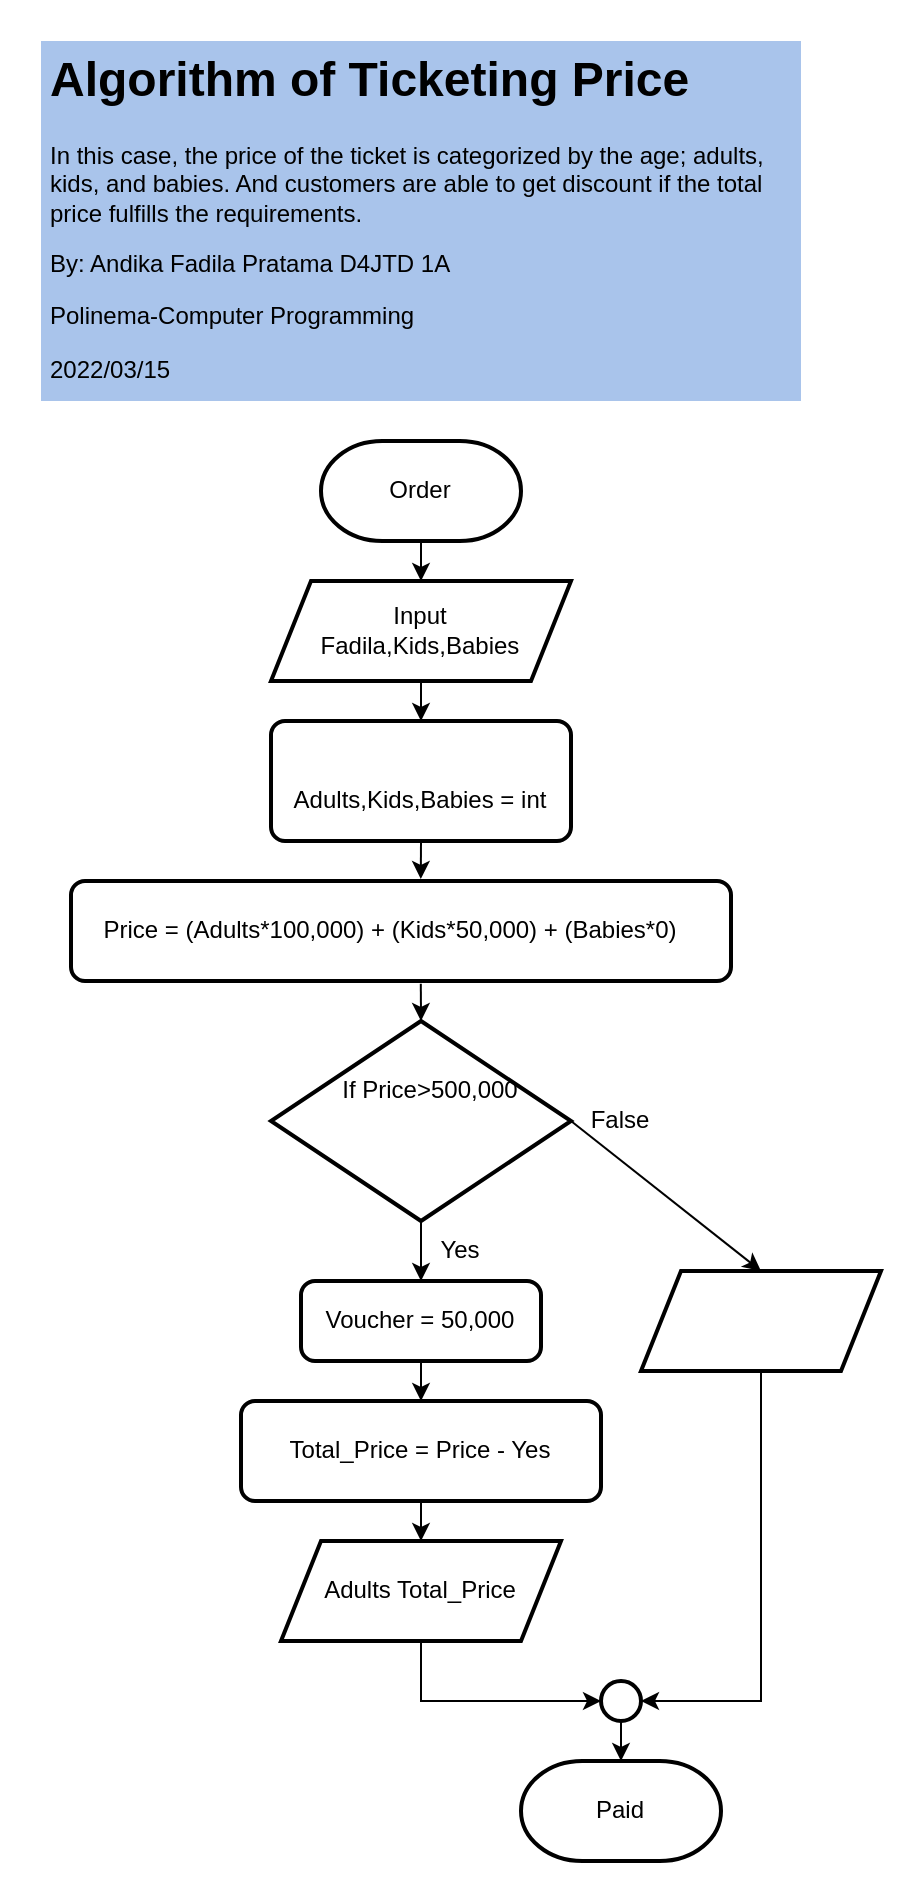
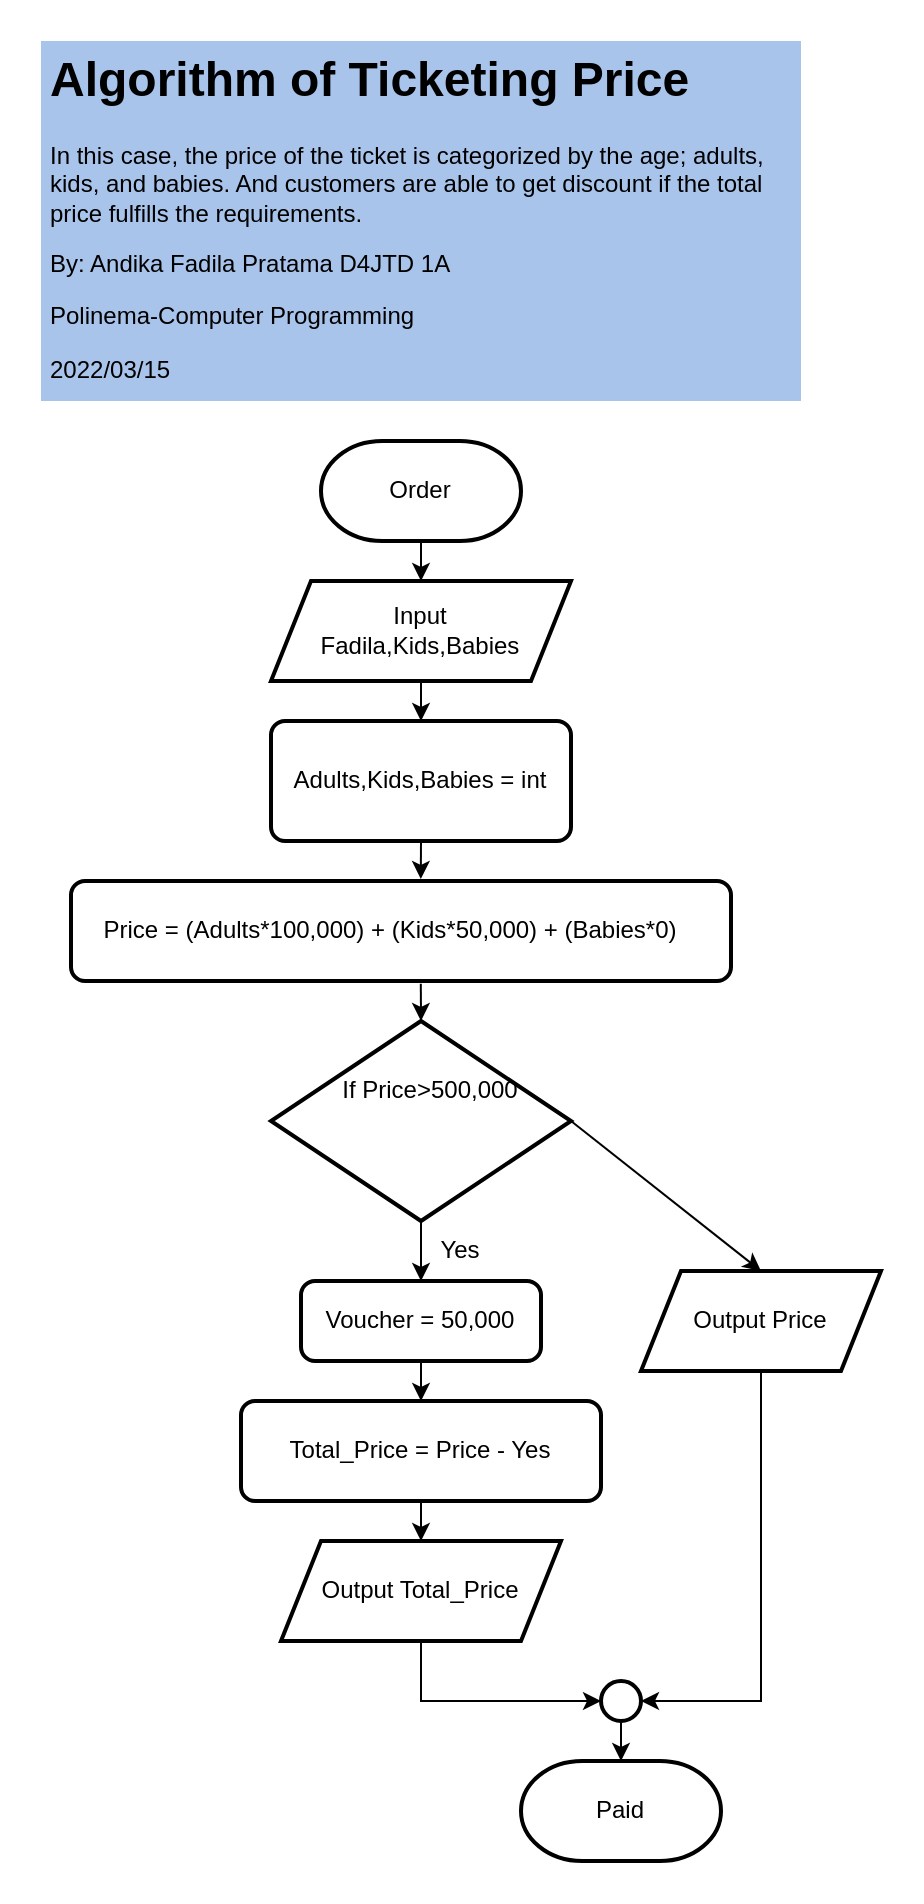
(421, 801) -> (421, 781)
(621, 1121) -> none
none -> (761, 1321)
(421, 1591) -> (421, 1591)
